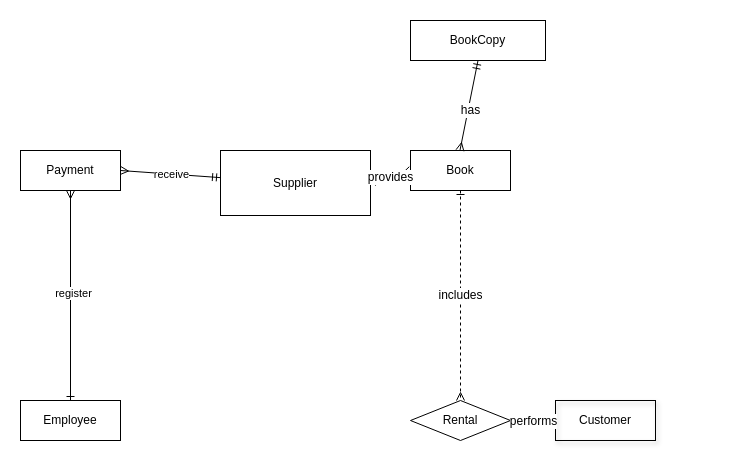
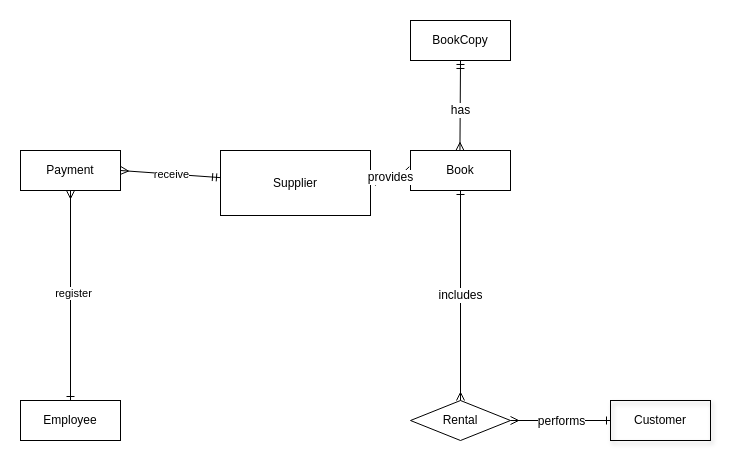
(478, 41) -> (461, 41)
(461, 240) -> (461, 240)
(606, 421) -> (661, 421)
